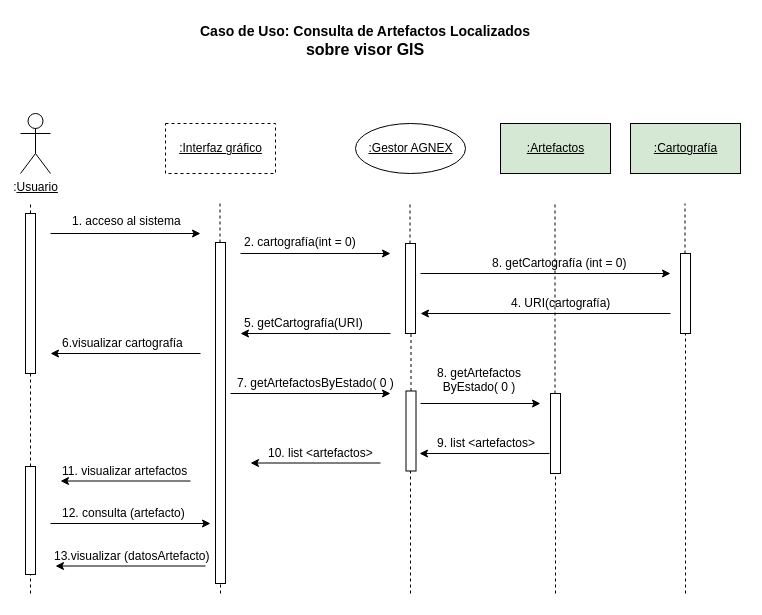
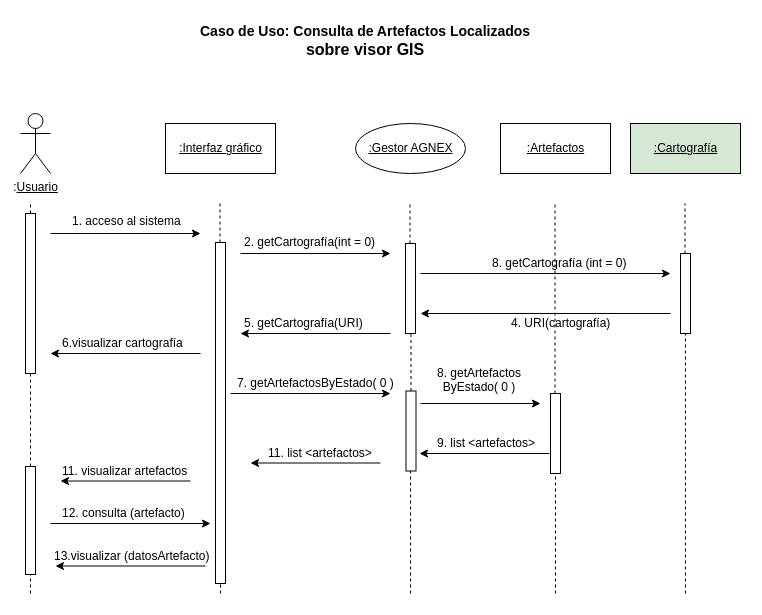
(221, 149) -> (221, 149)
(556, 149) -> (556, 149)
(314, 243) -> (324, 243)
(565, 304) -> (565, 324)
(331, 454) -> (331, 454)
